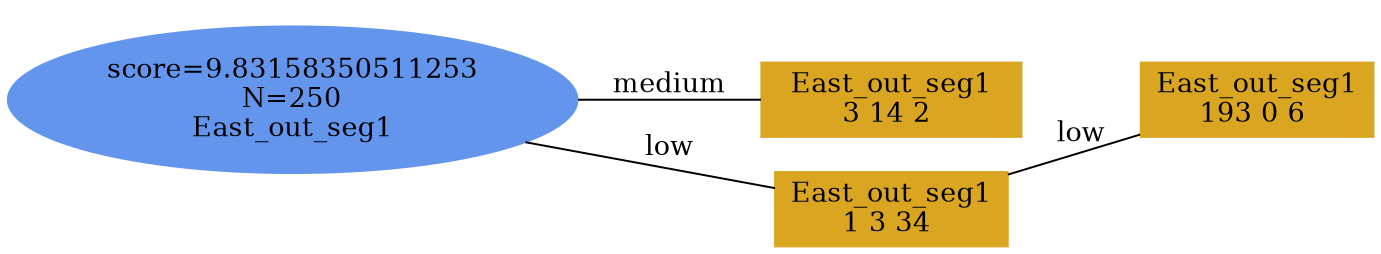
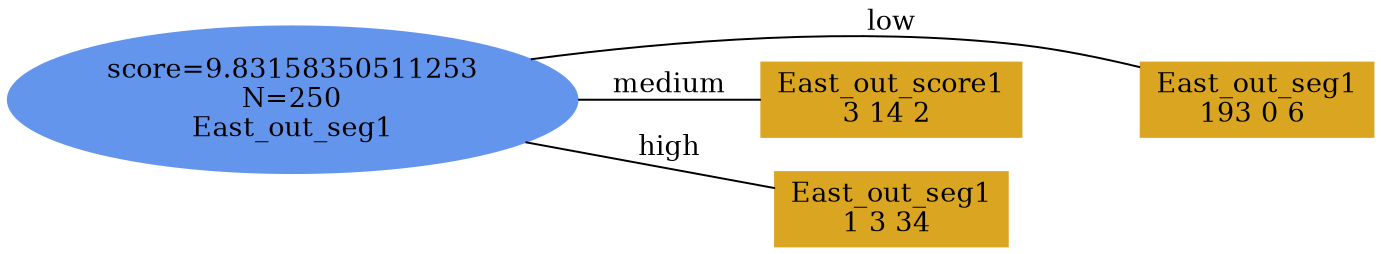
(891, 100) -> (891, 100)
(669, 148) -> (669, 148)
(1074, 155) -> (836, 36)
